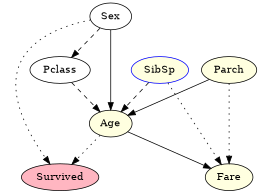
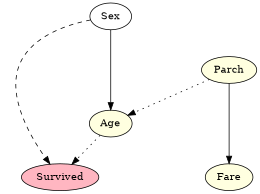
(60, 70) -> none
(160, 70) -> none
(18, 71) -> (18, 71)
(170, 97) -> (172, 96)
(229, 120) -> (229, 120)
(166, 149) -> none
